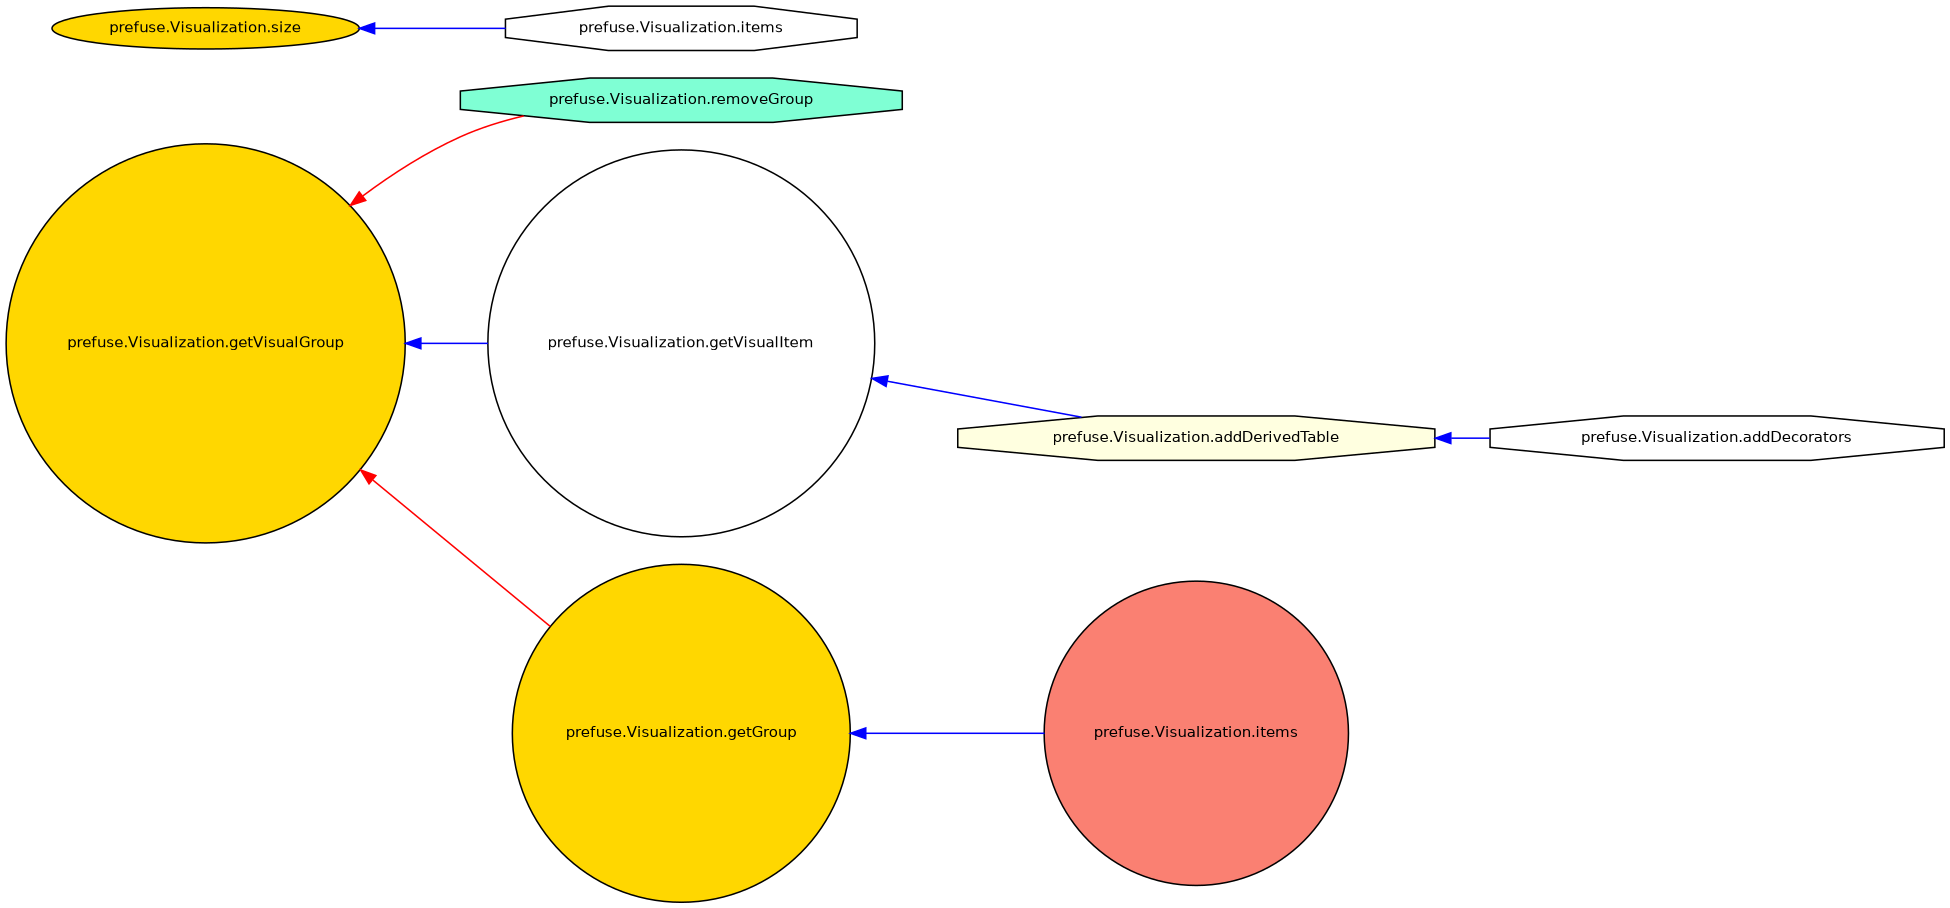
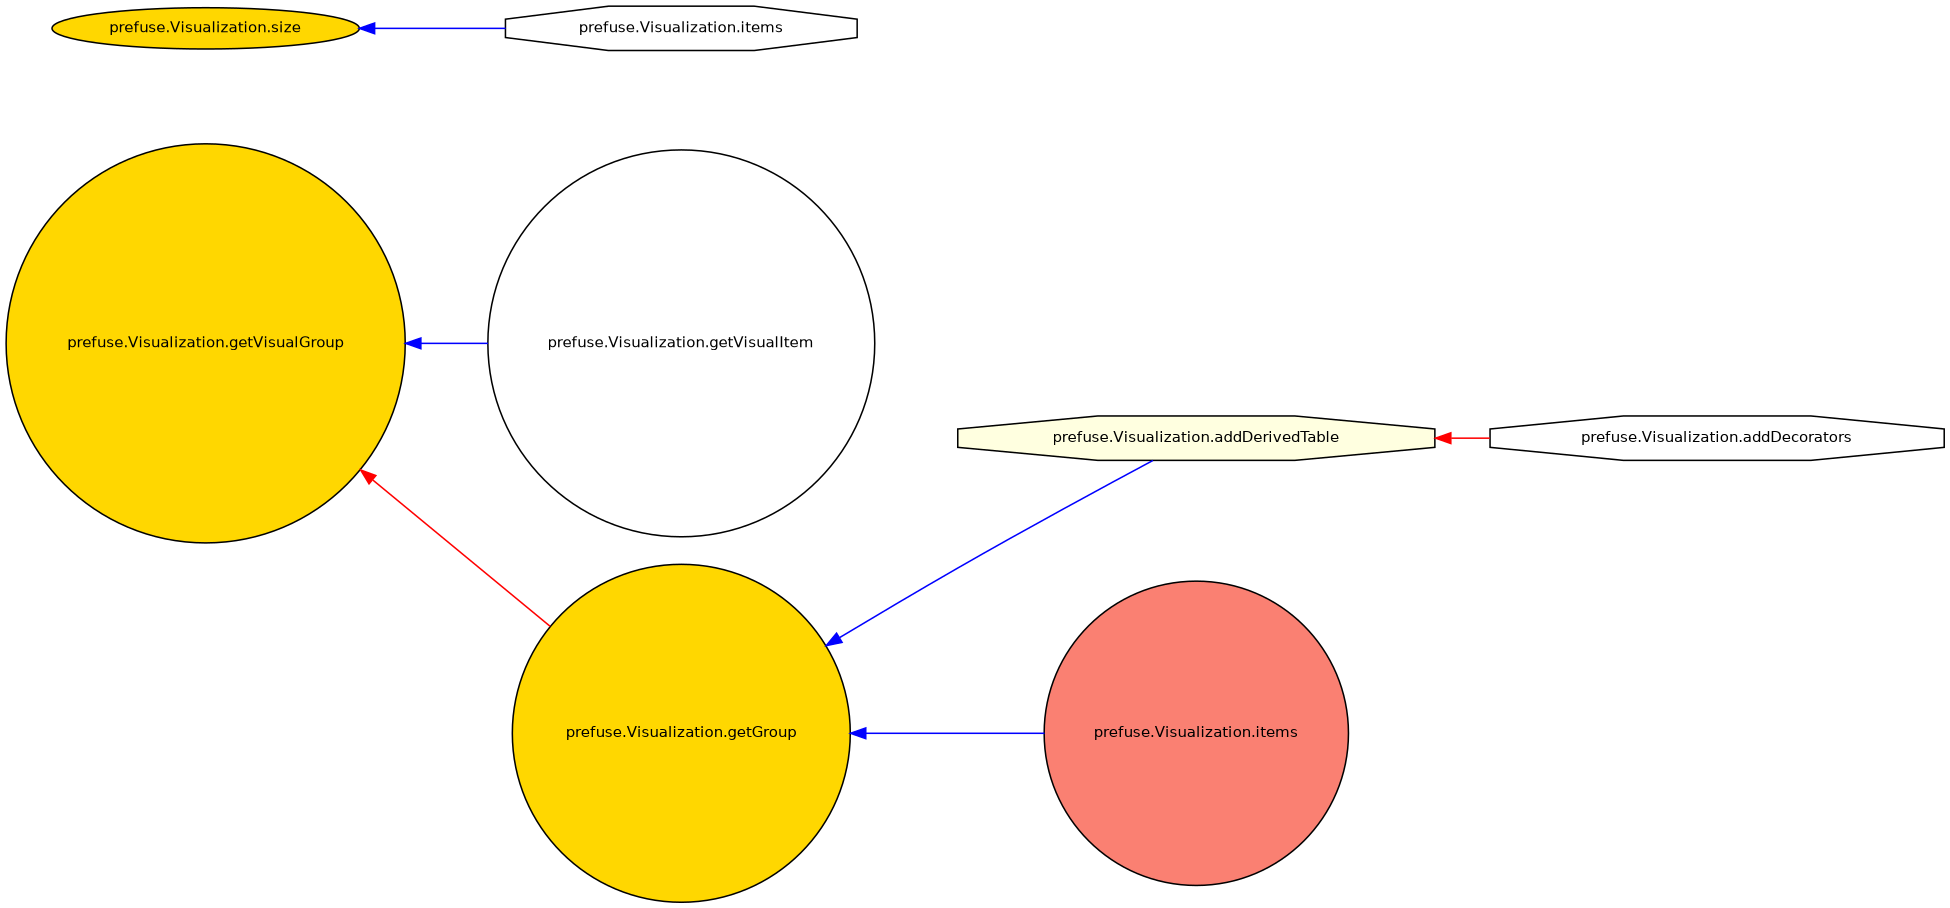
(681, 100) -> none
(984, 399) -> (995, 547)
(1471, 438) -> (1471, 438)
